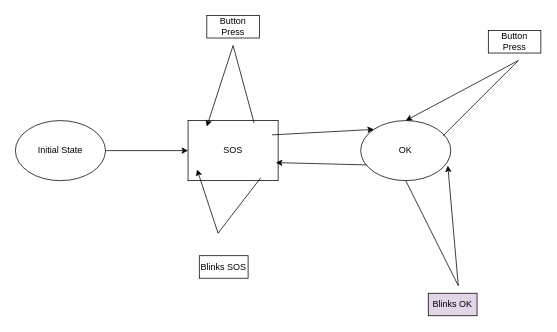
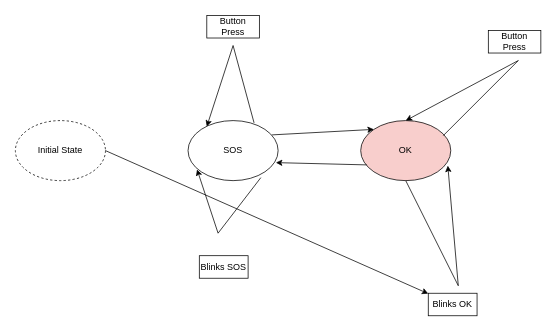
(60, 150) -> (60, 150)
(144, 150) -> (264, 221)
(233, 150) -> (233, 150)
(405, 150) -> (405, 150)
(452, 304) -> (452, 304)
